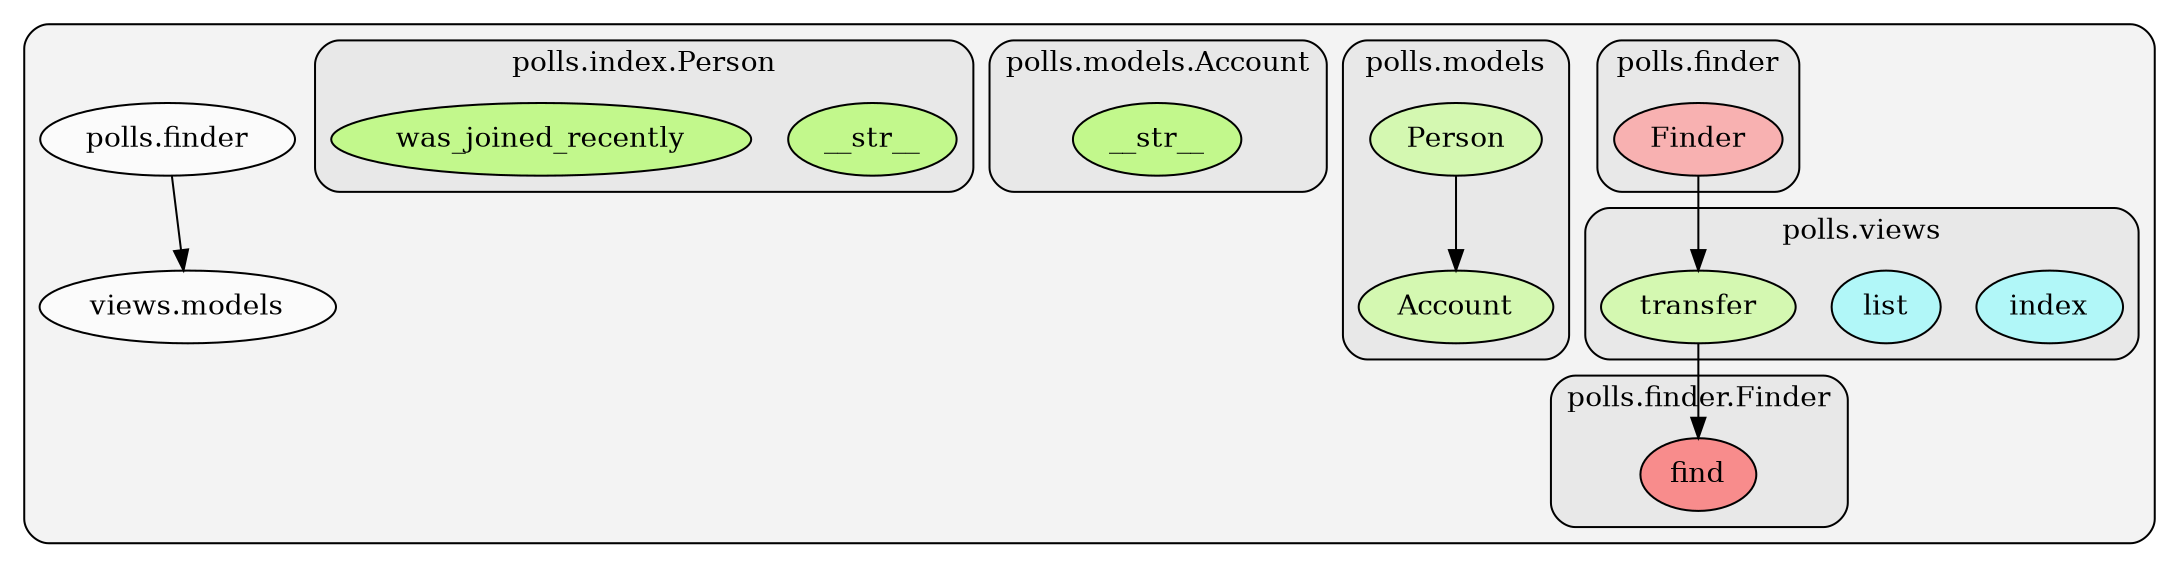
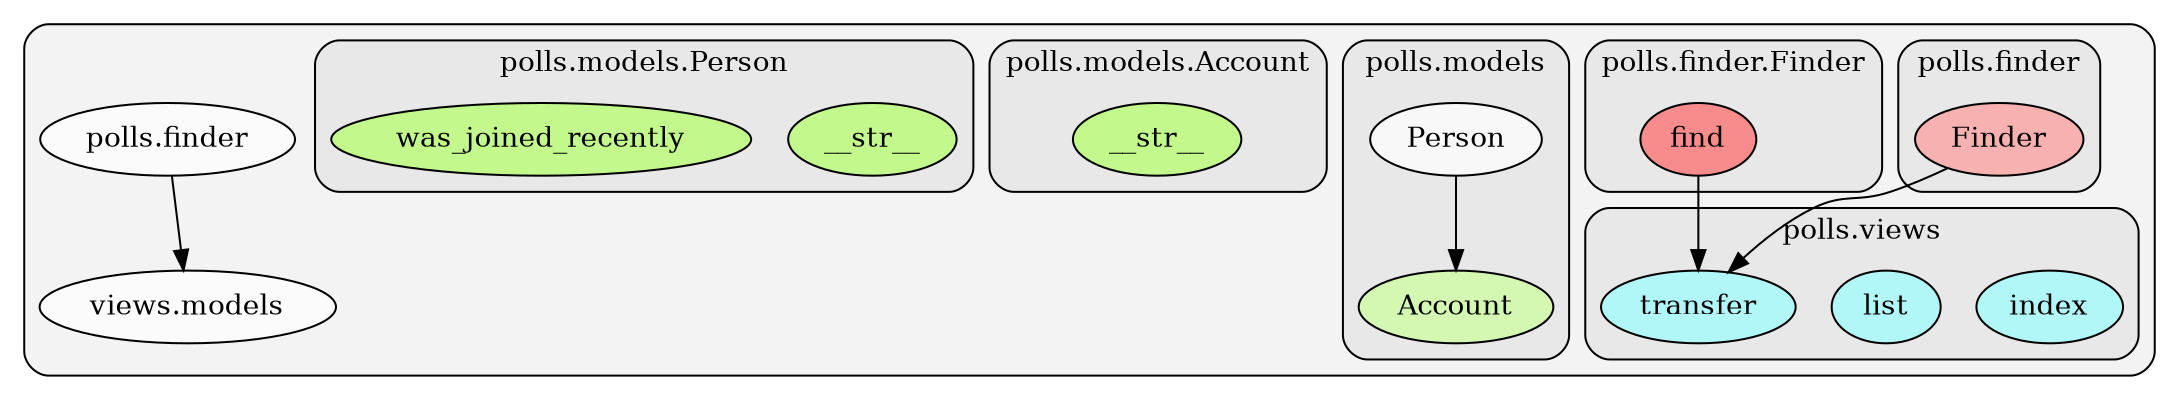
(644, 64) -> (644, 64)
(1456, 139) -> (1456, 139)
(1698, 307) -> (1698, 307)
(1698, 388) -> (1698, 220)
